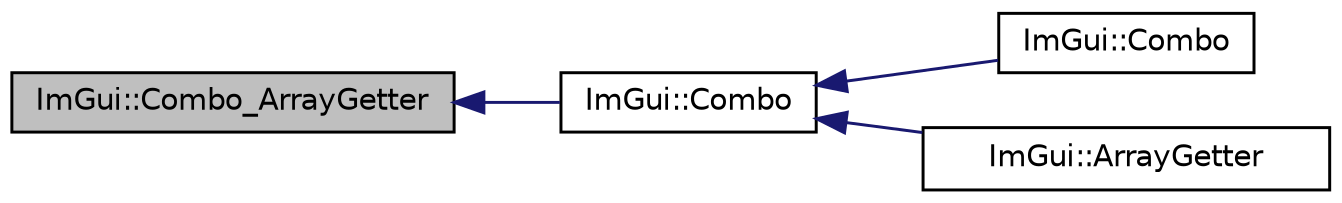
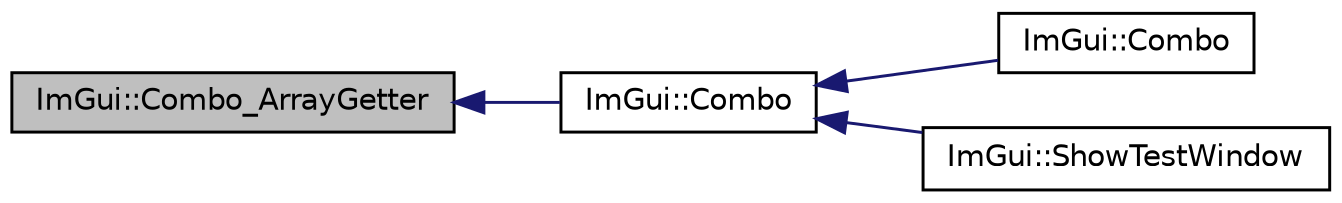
(1126, 159) -> (1126, 159)
